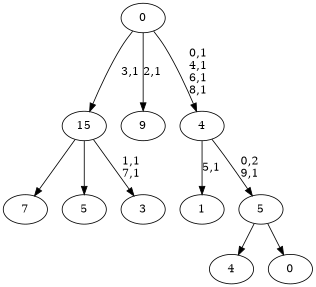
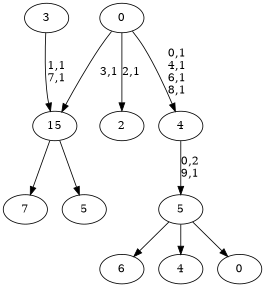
(143, 126) -> (122, 126)
(111, 164) -> (45, 68)
(202, 209) -> none
none -> (122, 269)
